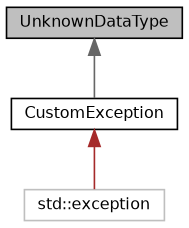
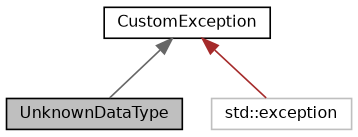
(94, 77) -> (135, 74)
